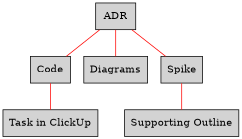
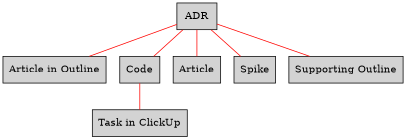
none -> (55, 70)
(116, 70) -> (197, 70)
(182, 96) -> (263, 40)
